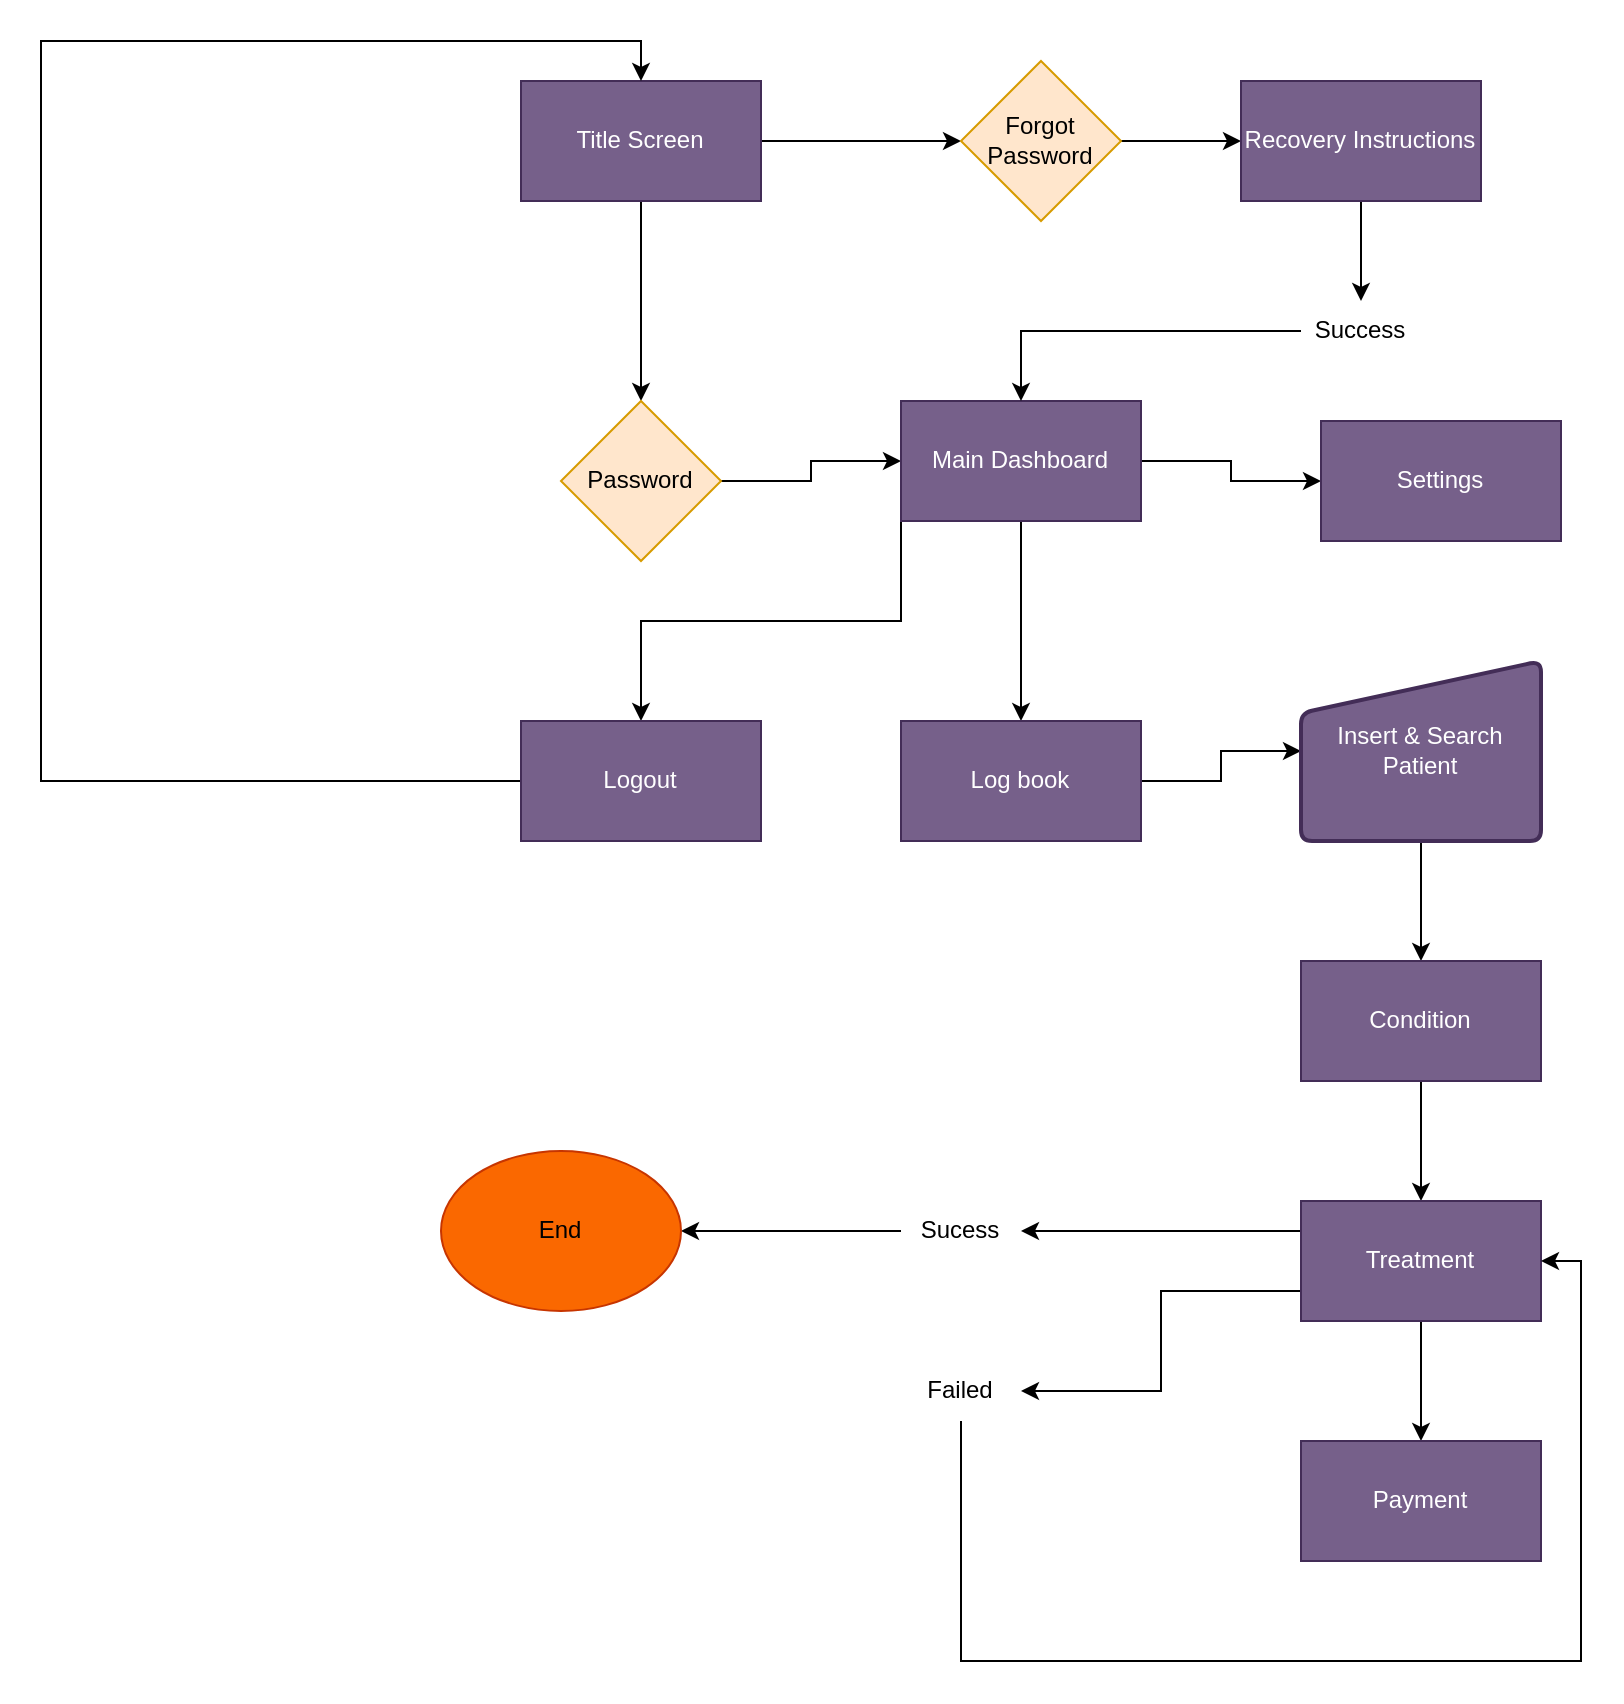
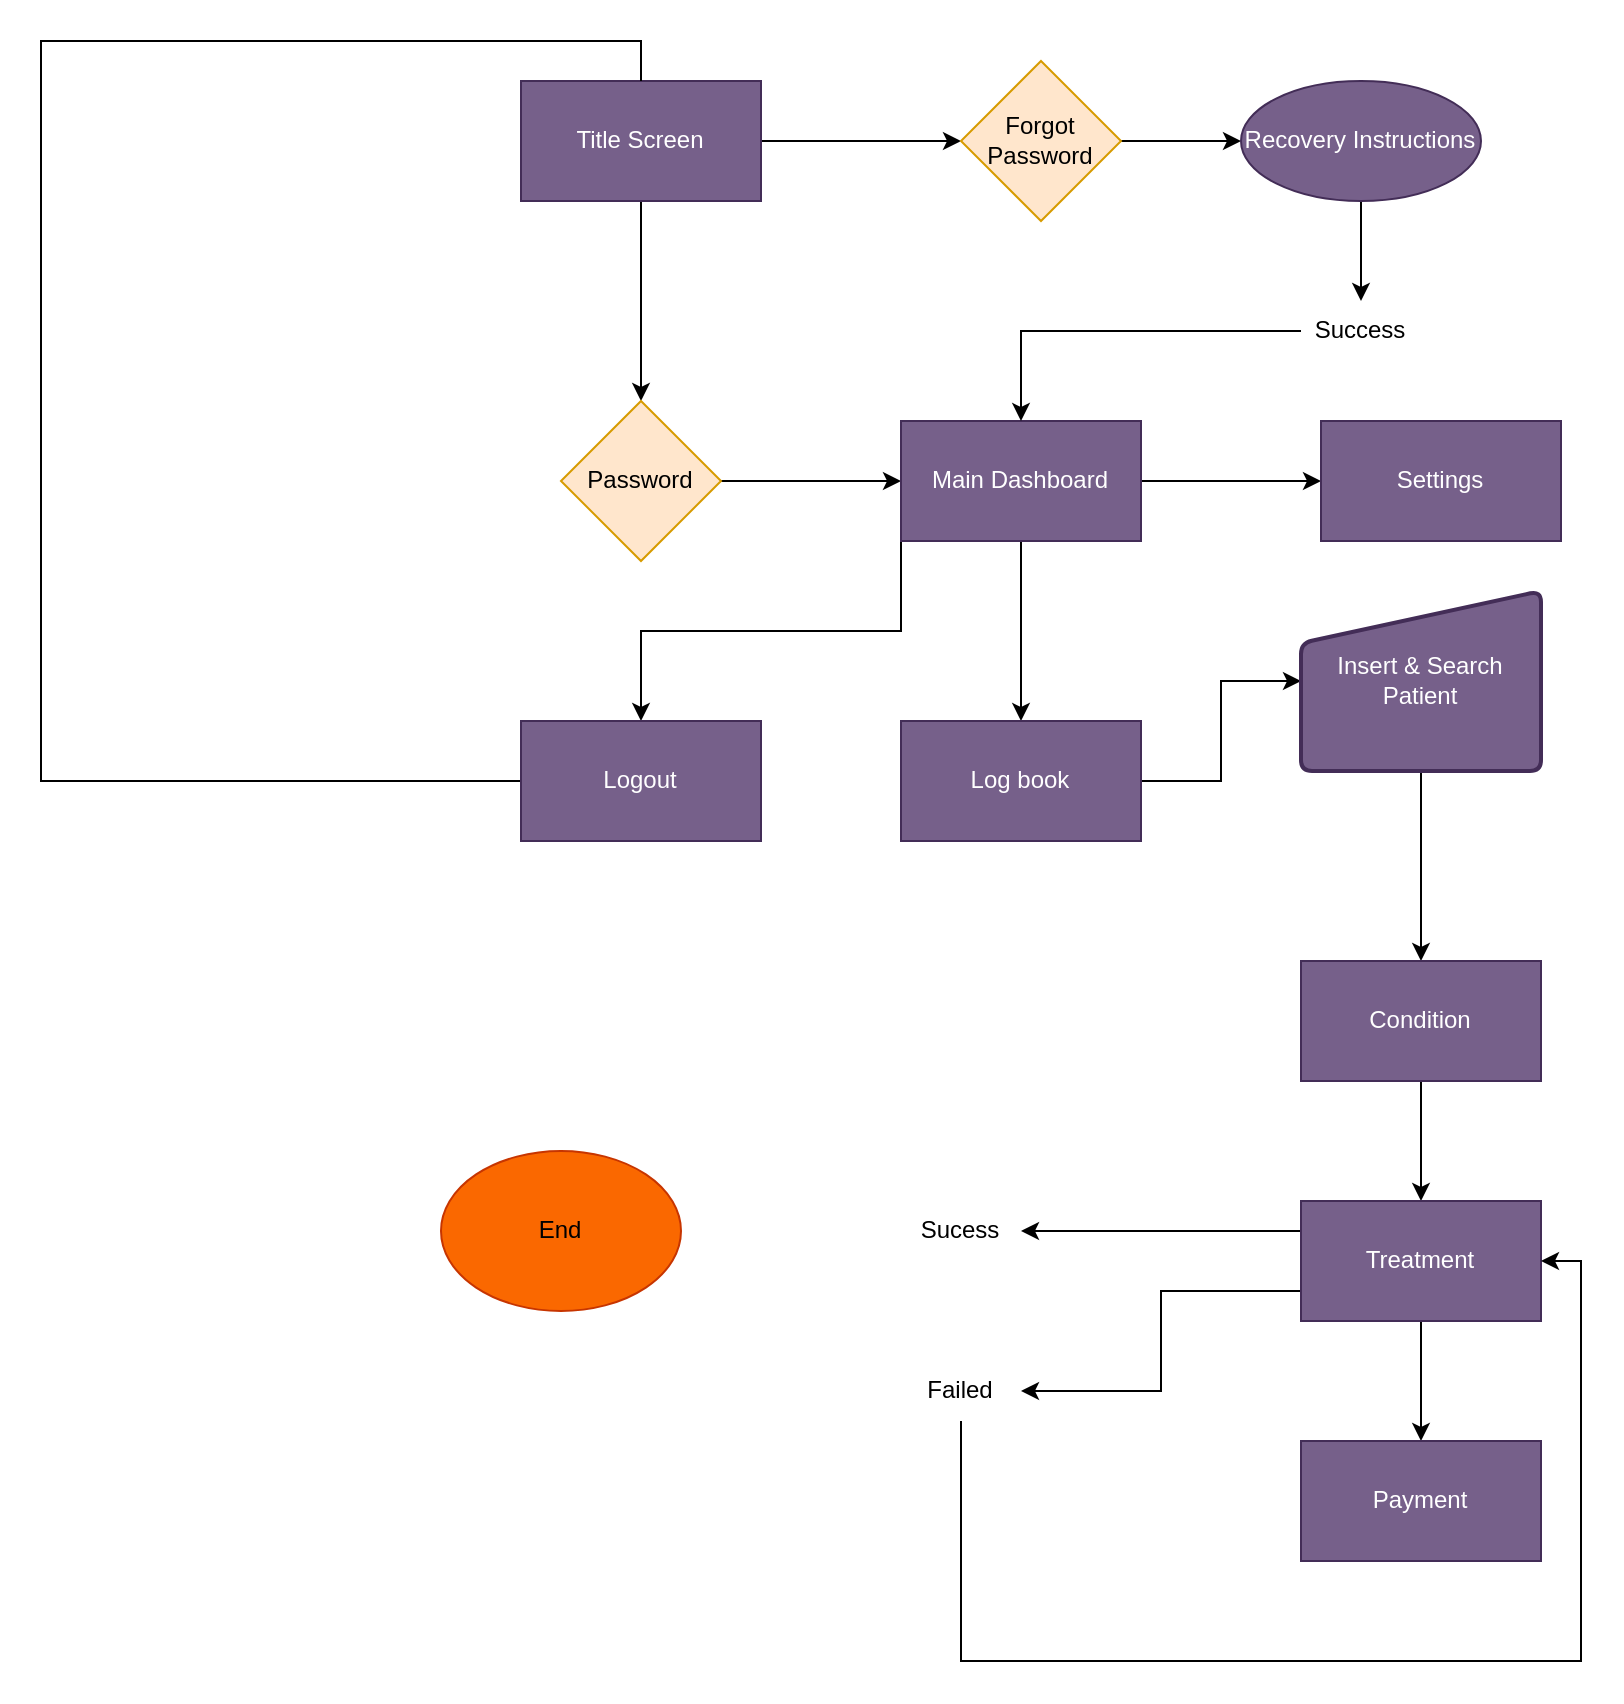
(641, 66) -> (641, 71)
(1361, 141) -> (1361, 141)
(1021, 461) -> (1021, 481)
(1421, 751) -> (1421, 681)
(798, 1231) -> none
